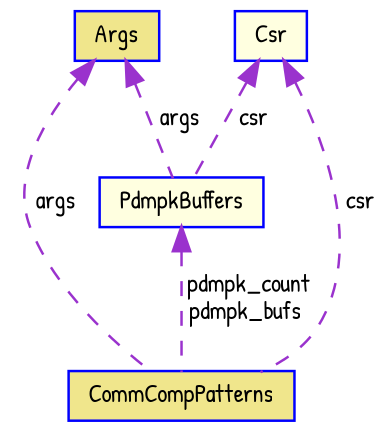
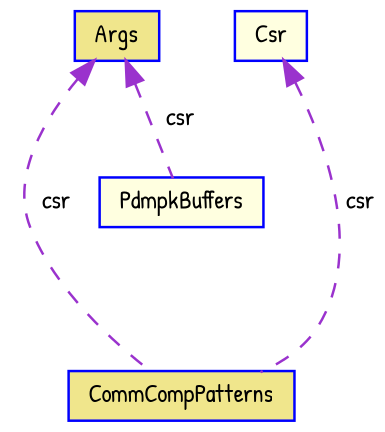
(178, 119) -> (178, 119)
(220, 131) -> none
(54, 202) -> (54, 202)
(182, 312) -> none
